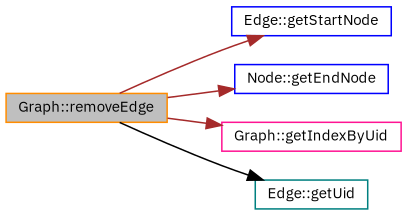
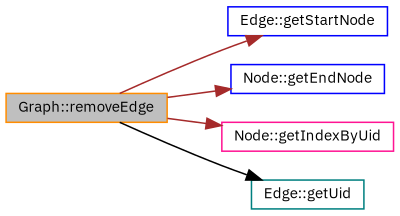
(311, 137) -> (308, 137)
